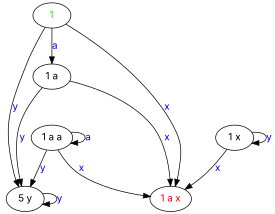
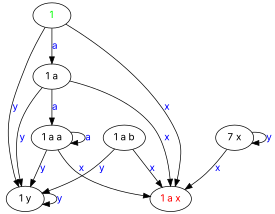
none -> (52, 104)
none -> (124, 138)
(235, 138) -> (235, 138)
(25, 199) -> (25, 199)
